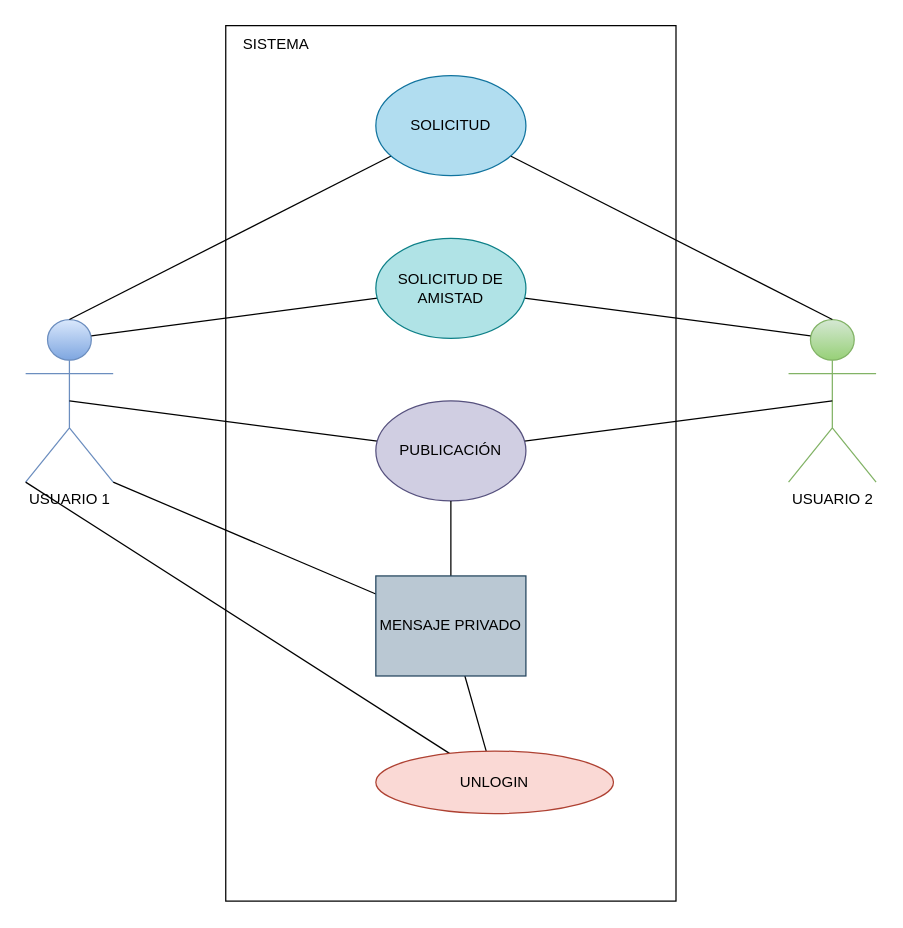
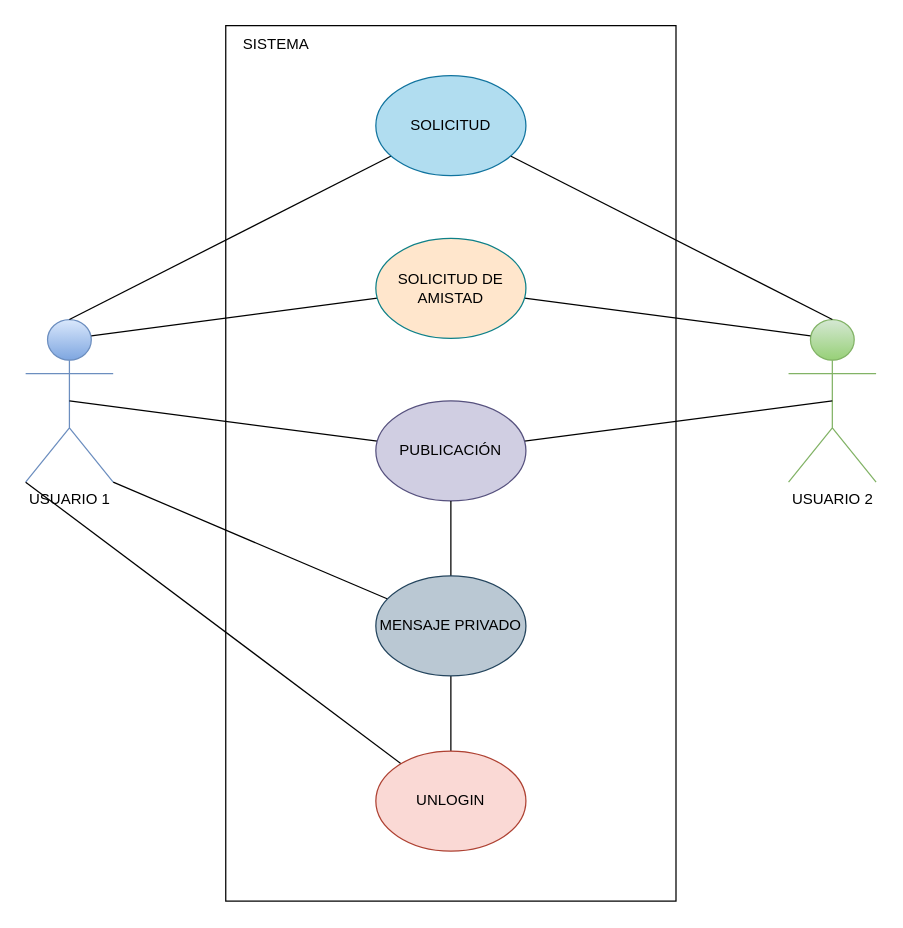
(451, 288) -> (451, 288)
(451, 626) -> (451, 626)
(494, 782) -> (451, 801)
